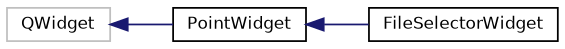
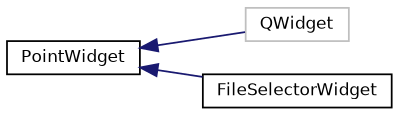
(150, 24) -> (201, 39)
